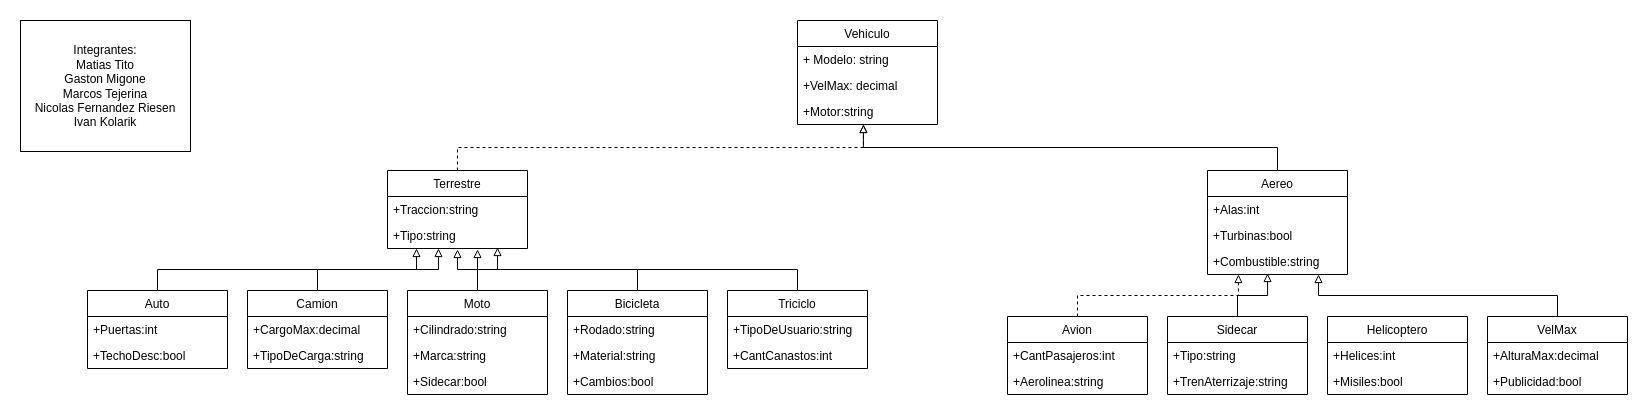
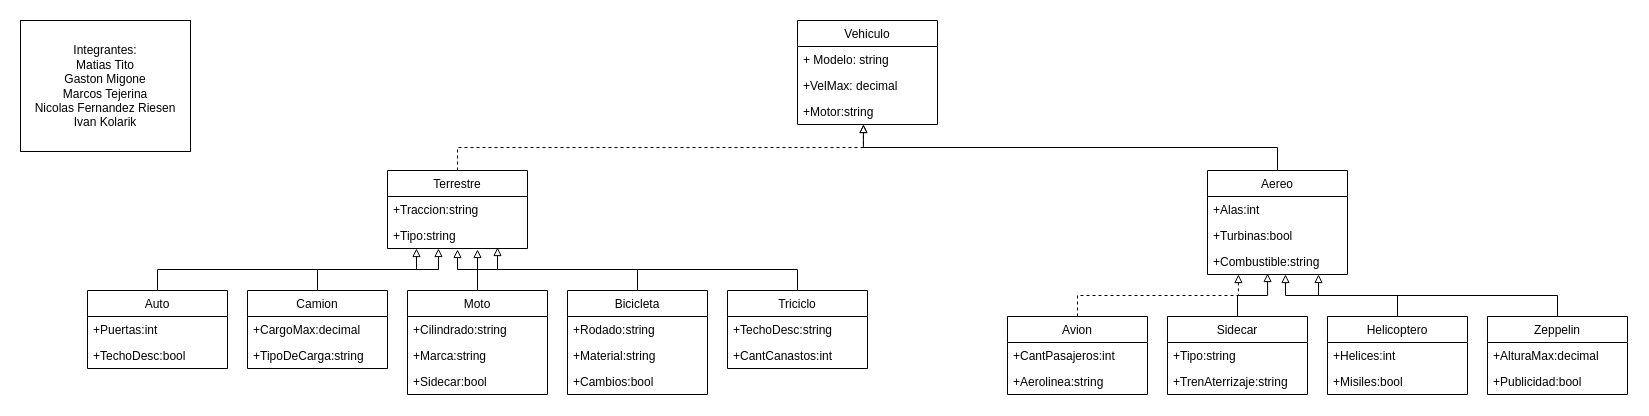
none -> (1296, 296)
(797, 330) -> (787, 330)
(1557, 330) -> (1557, 330)
